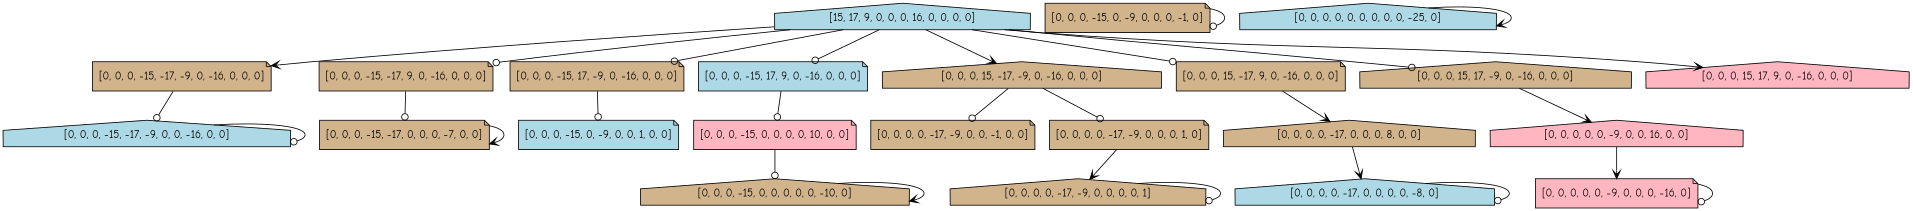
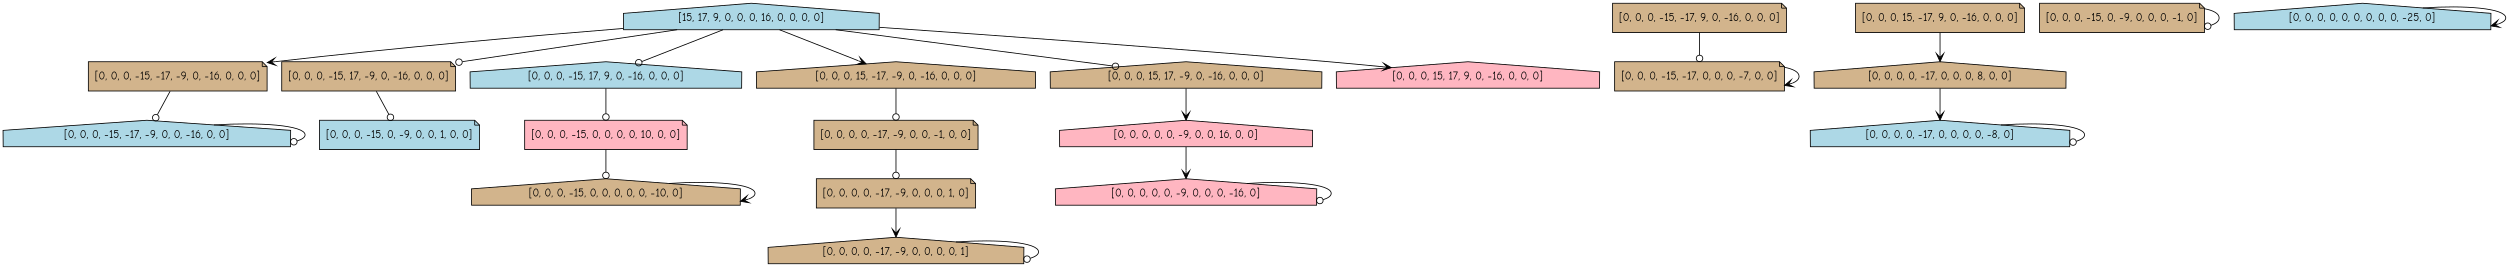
(645, 45) -> none
(1071, 45) -> none
(783, 76) -> (606, 76)
(1070, 103) -> (896, 161)
(1617, 193) -> (1186, 193)
